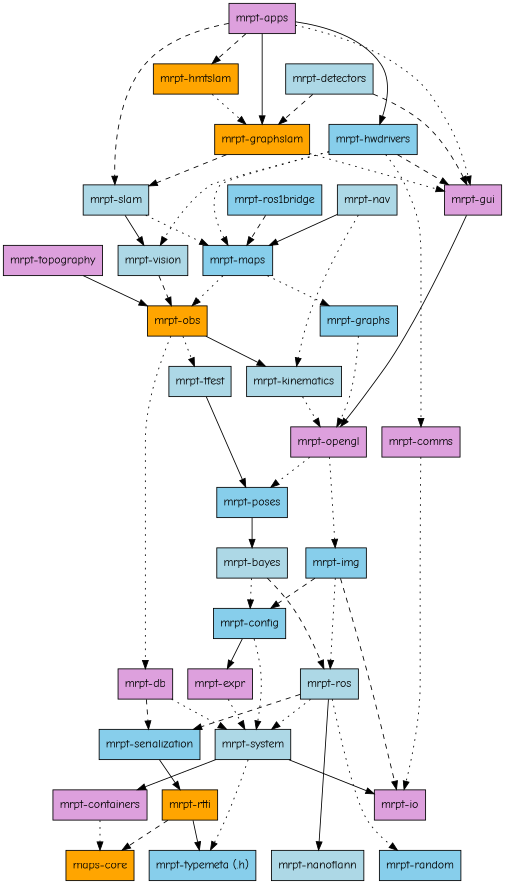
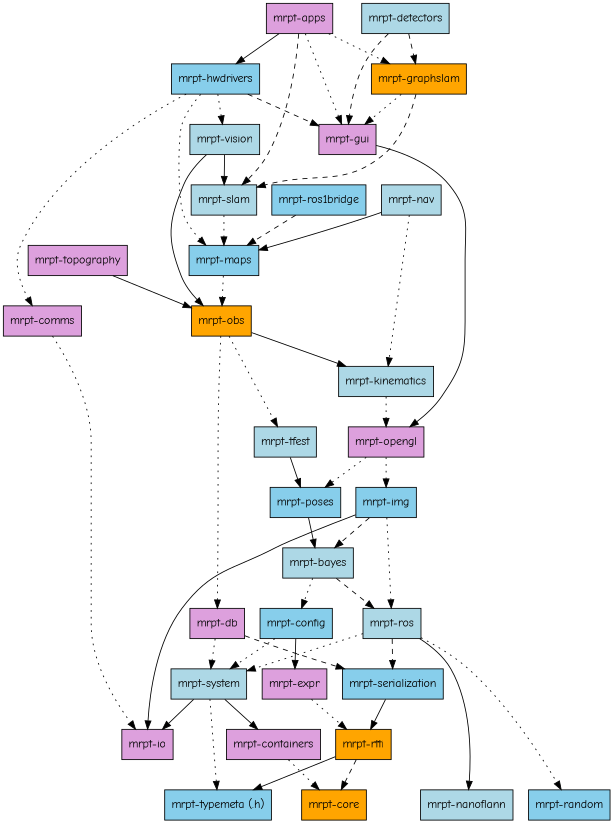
(262, 75) -> (355, 47)
(196, 79) -> none
(132, 227) -> (224, 166)
(164, 287) -> (172, 226)
(359, 321) -> none
(296, 591) -> (355, 530)
(369, 679) -> (210, 580)
(234, 710) -> (326, 712)
(100, 865) -> (334, 805)
